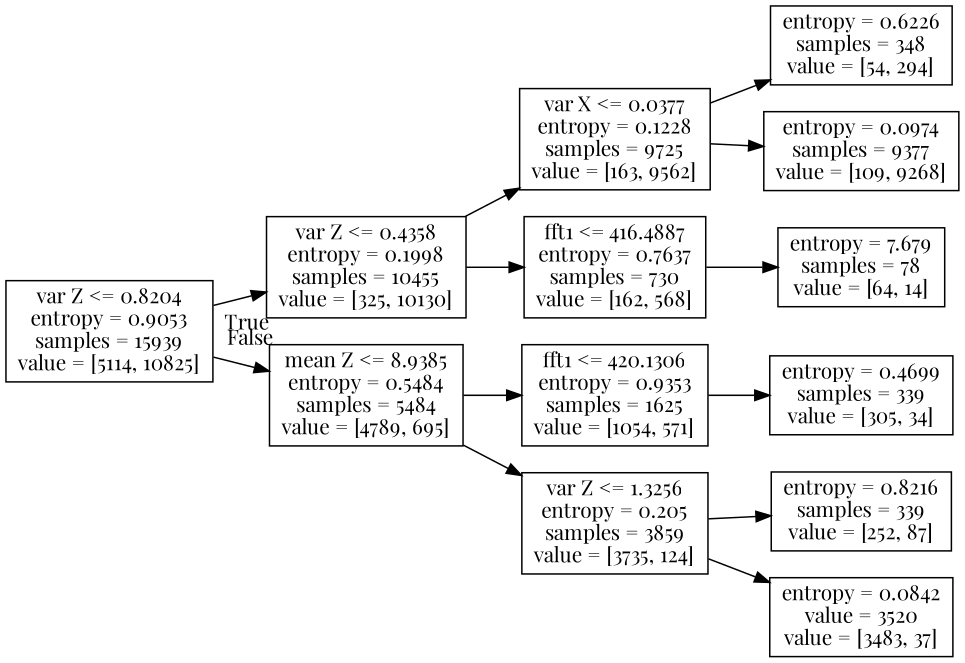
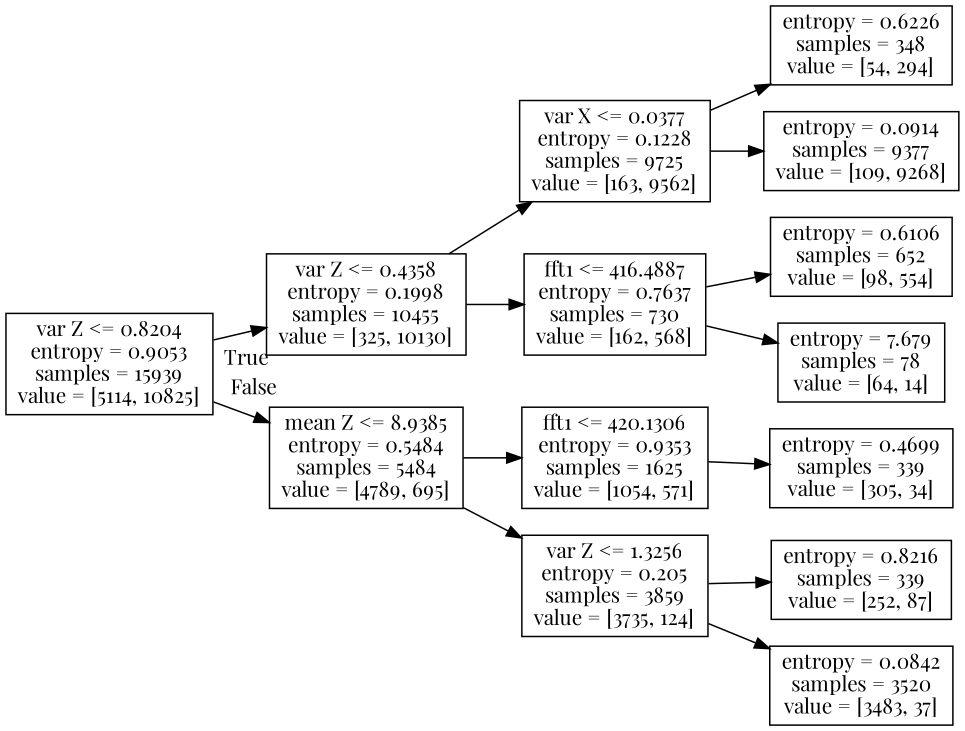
(861, 151) -> (861, 151)
none -> (861, 257)
(861, 617) -> (861, 686)
